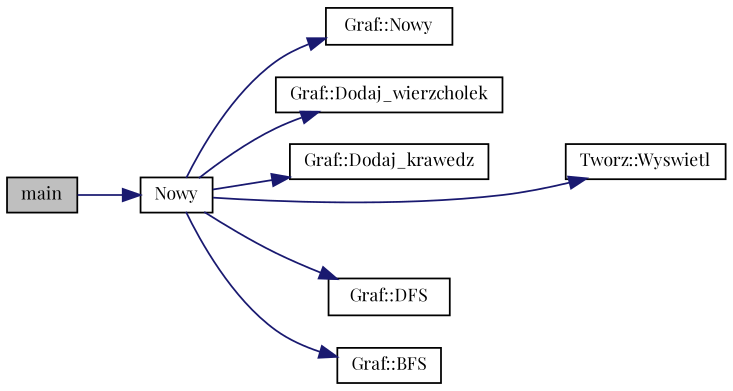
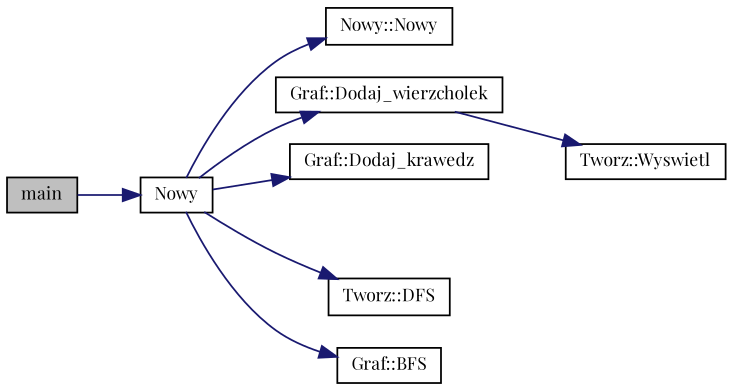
(389, 26) -> (389, 26)
(392, 202) -> (509, 126)
(389, 297) -> (389, 297)
